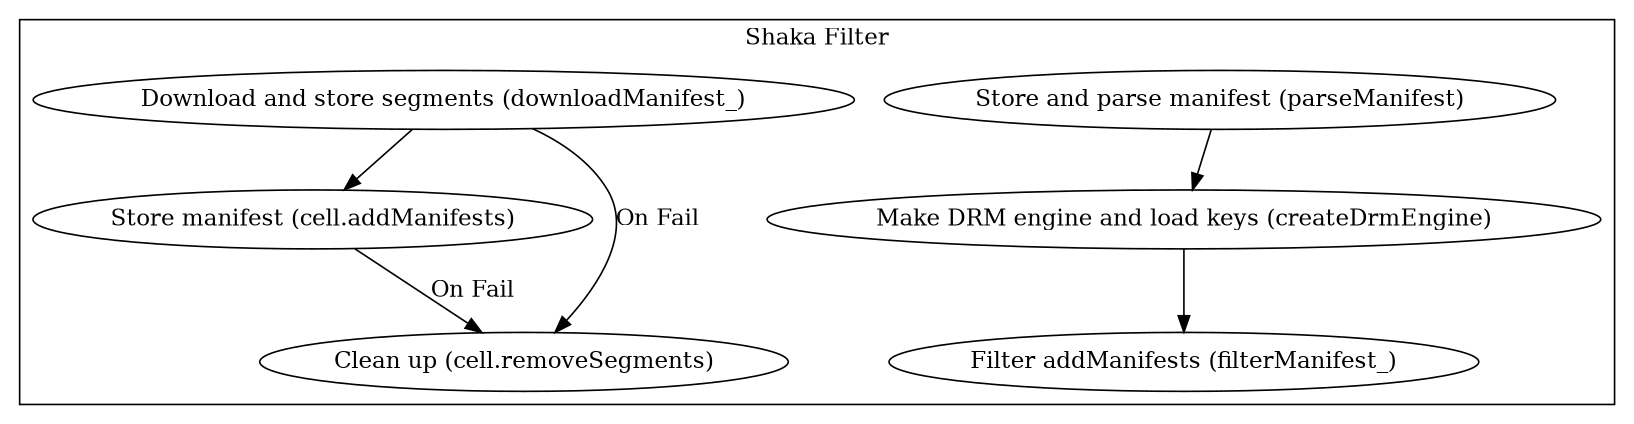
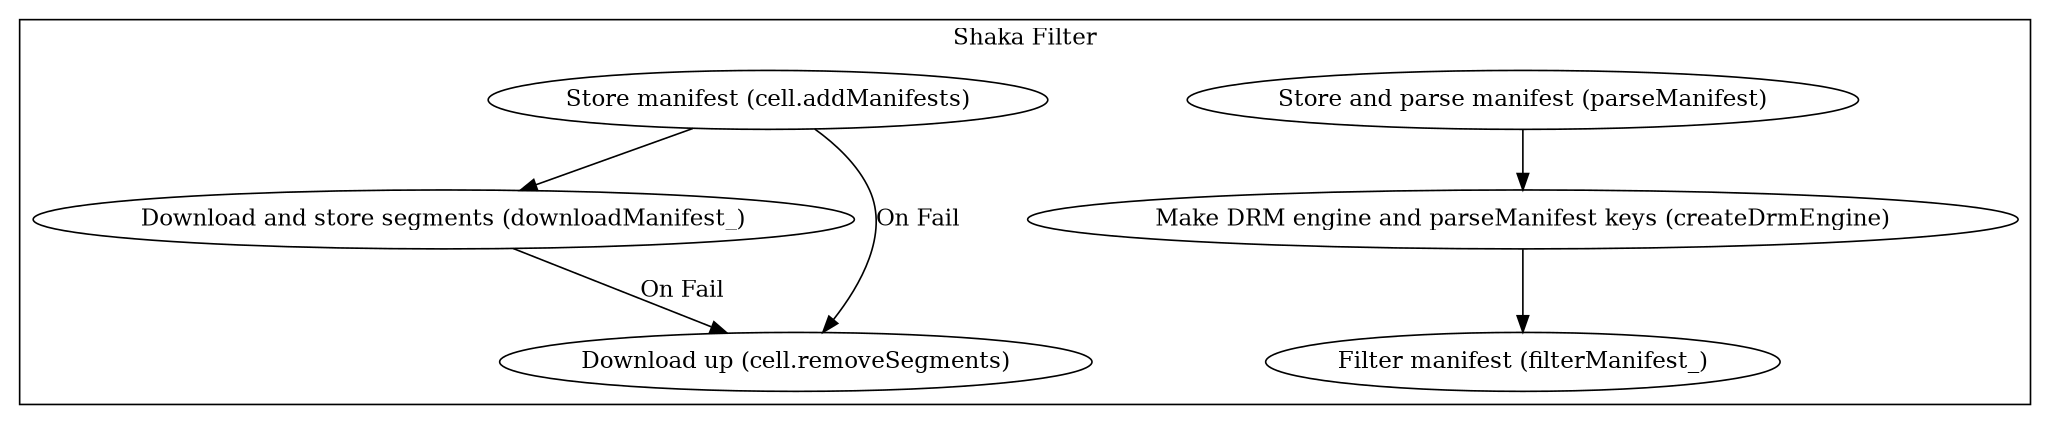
(384, 154) -> (614, 157)
(1184, 219) -> (1523, 219)
(524, 362) -> (796, 362)
(1184, 362) -> (1523, 362)
